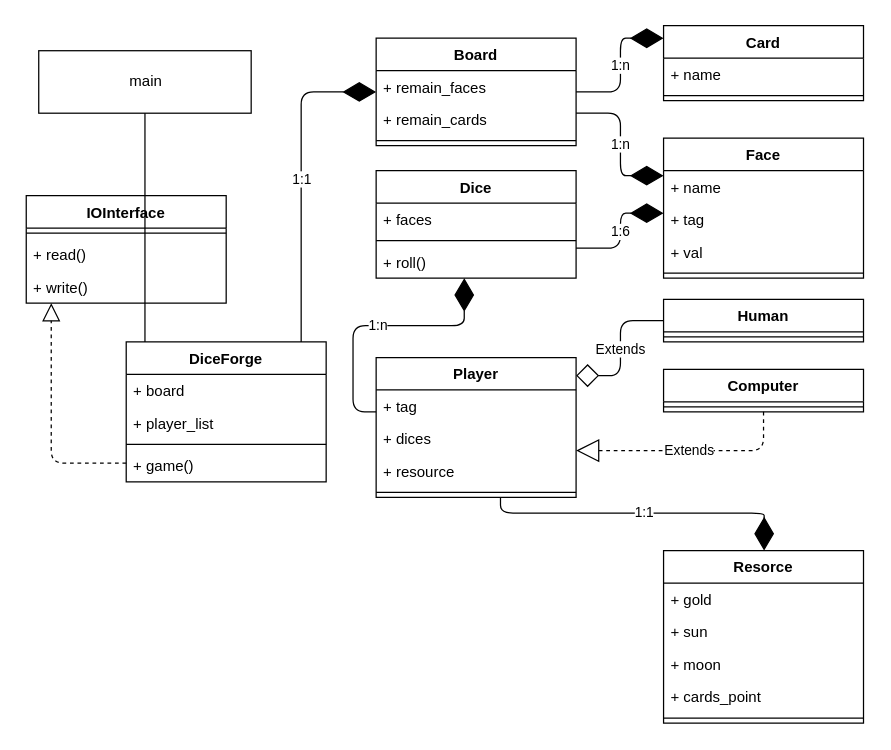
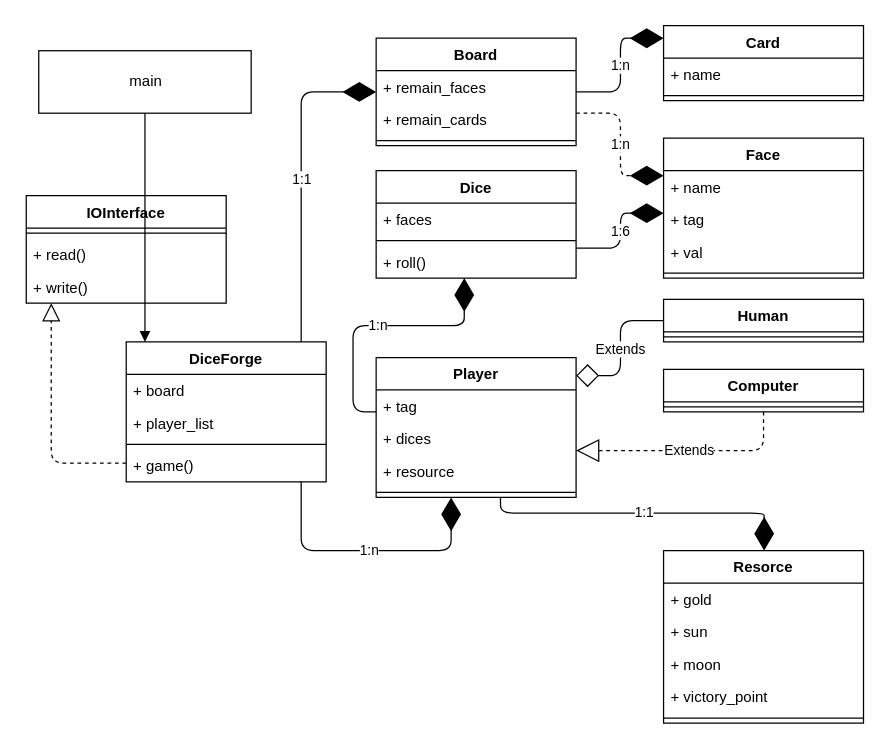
(605, 113) -> (605, 113)
(145, 334) -> (145, 330)
none -> (353, 551)
(721, 698) -> (728, 698)
